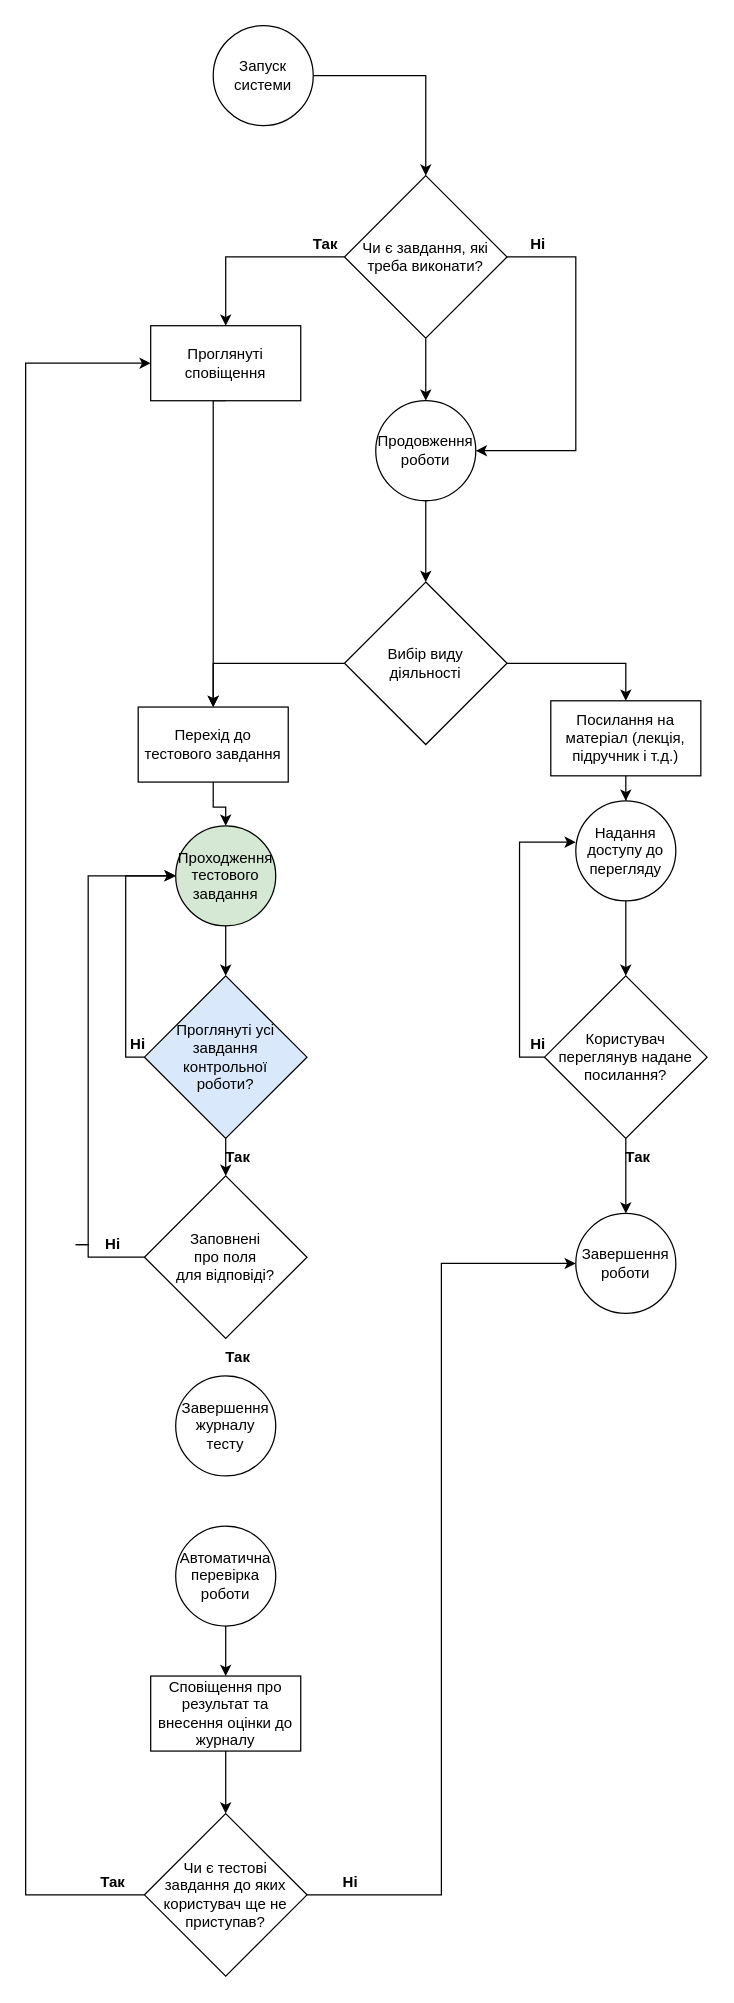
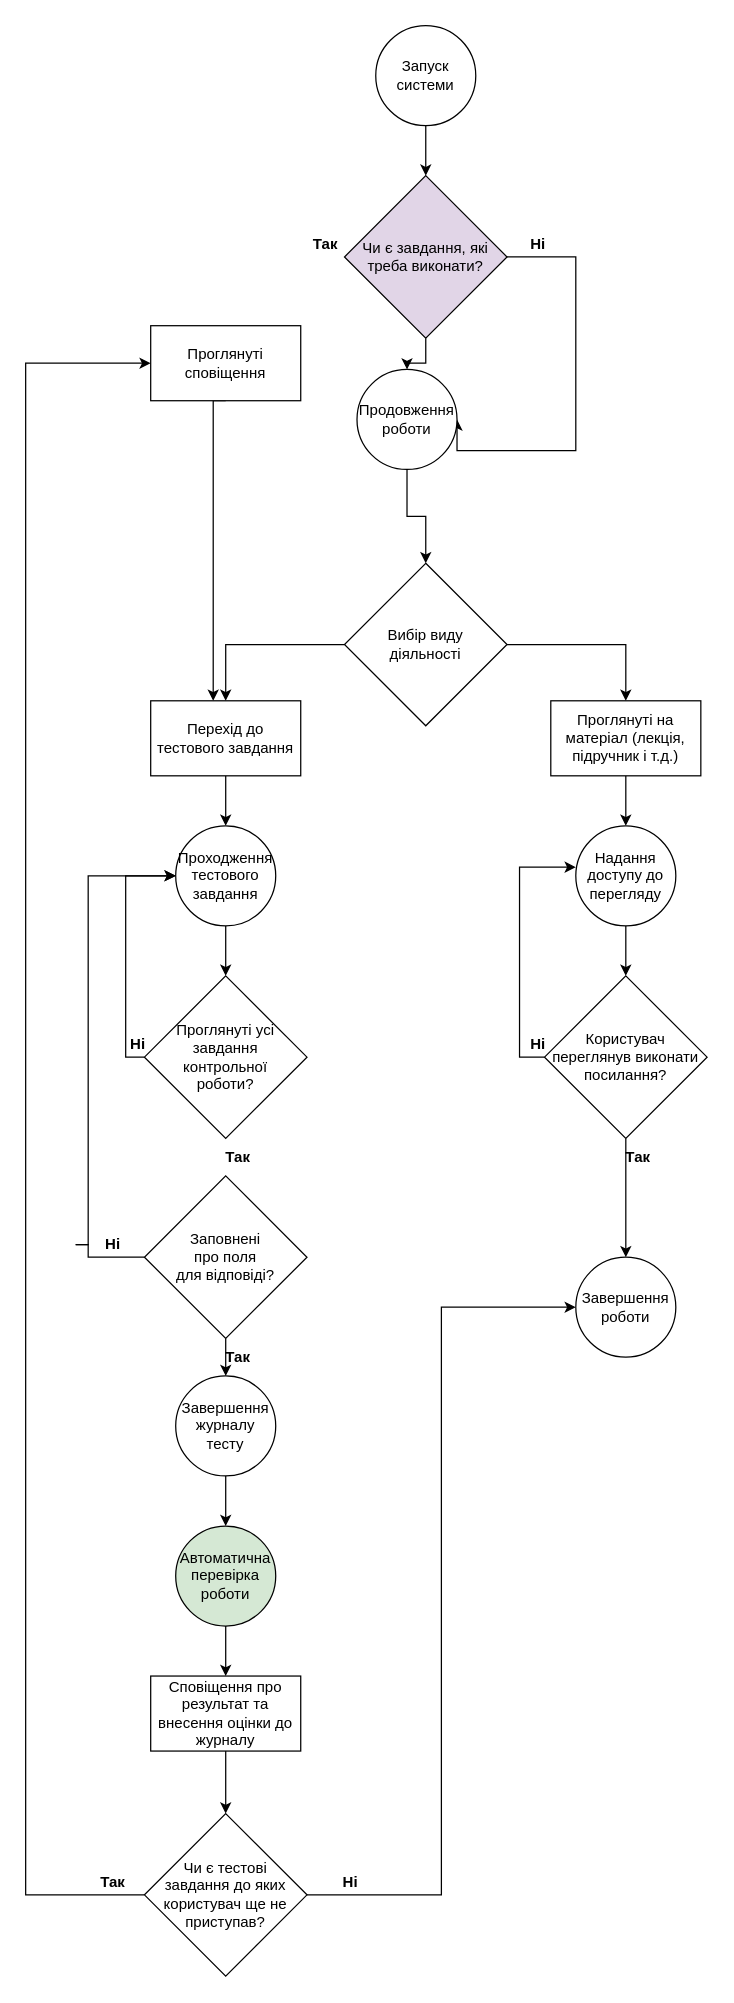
(263, 76) -> (426, 76)
(255, 257) -> none
(426, 257) -> (426, 257)
(426, 451) -> (407, 419)
(426, 663) -> (426, 644)
(626, 738) -> (626, 738)
(213, 744) -> (226, 738)
(626, 851) -> (626, 876)
(226, 876) -> (226, 876)
(226, 1057) -> (226, 1057)
(626, 1057) -> (626, 1057)
(226, 1152) -> none
(626, 1263) -> (626, 1307)
none -> (226, 1361)
none -> (226, 1497)
(226, 1576) -> (226, 1576)
